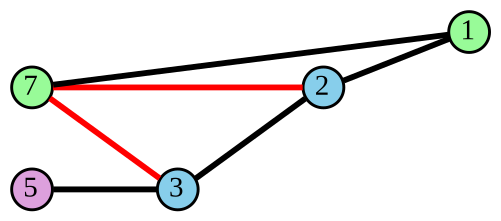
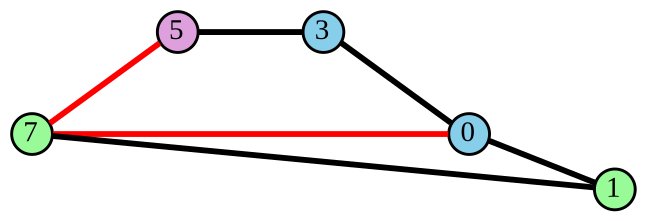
(323, 87) -> (469, 134)
(105, 138) -> (105, 83)
